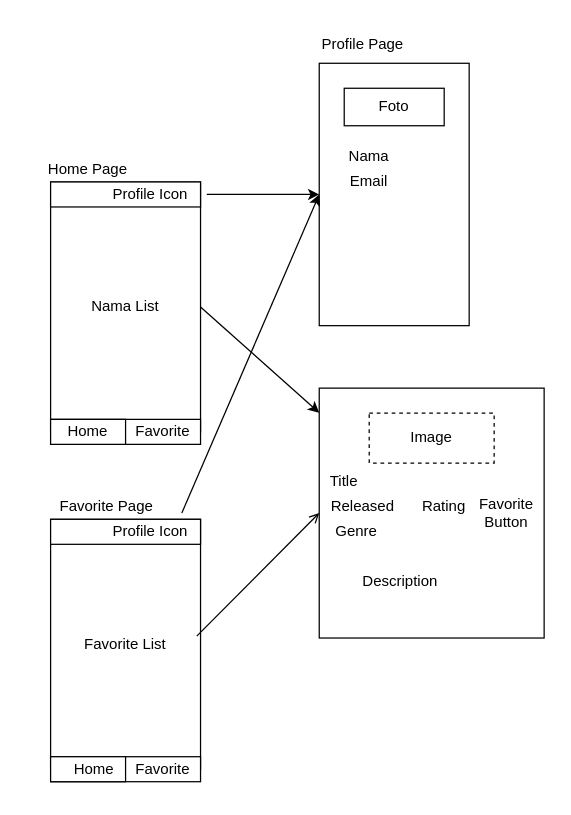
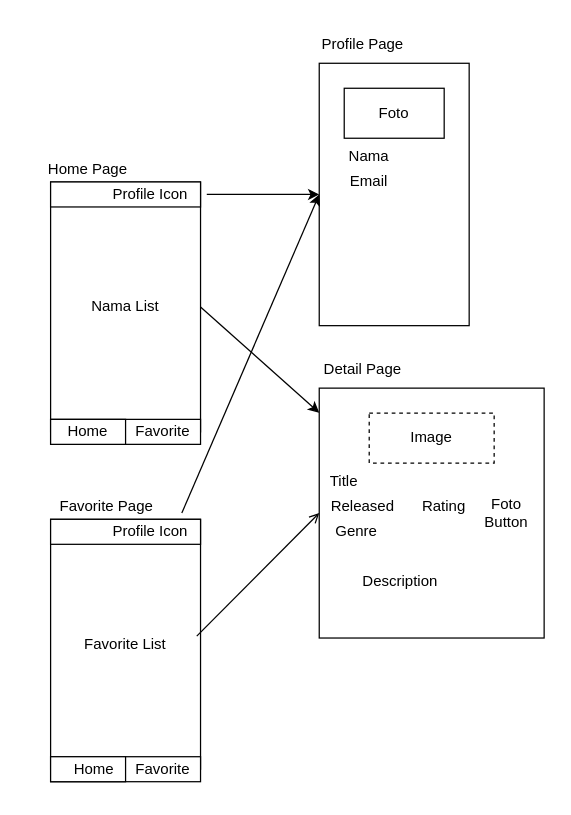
(394, 107) -> (394, 113)
none -> (363, 369)
(507, 513) -> (507, 513)
